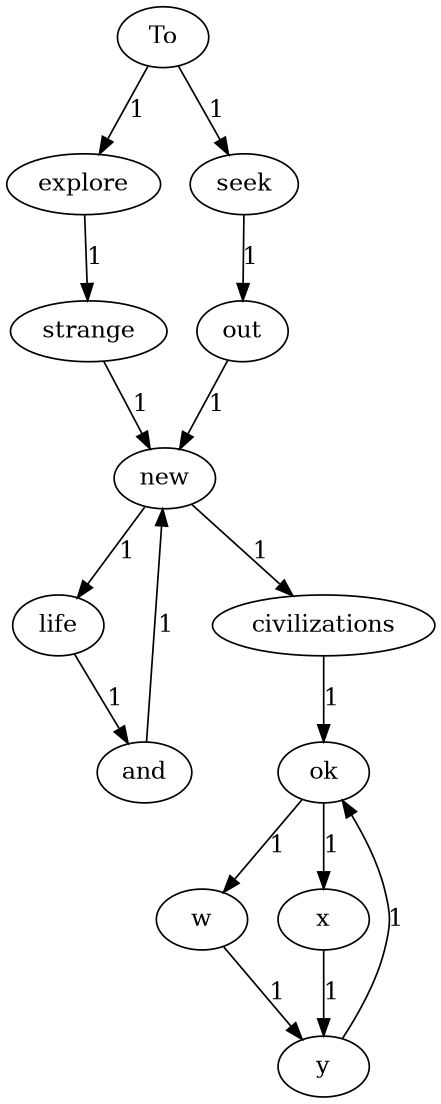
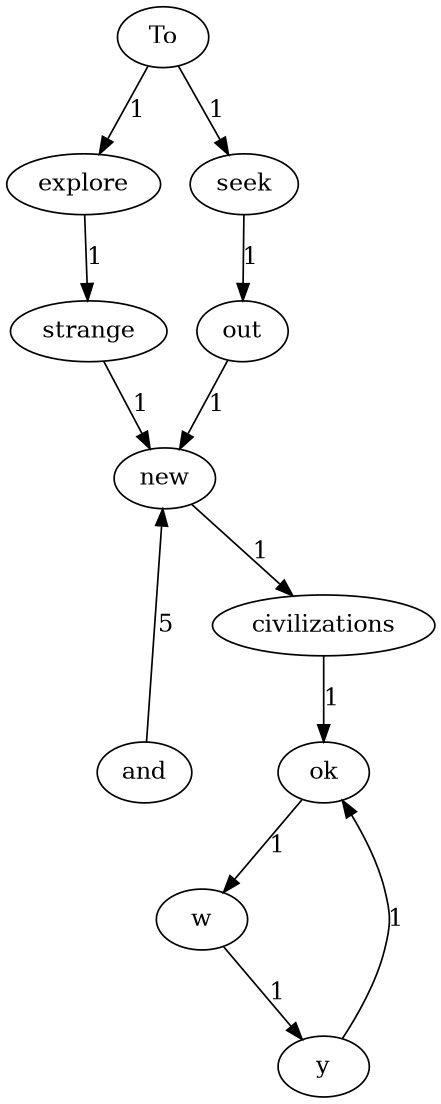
(58, 625) -> none
(166, 625) -> (166, 625)
(324, 920) -> none
